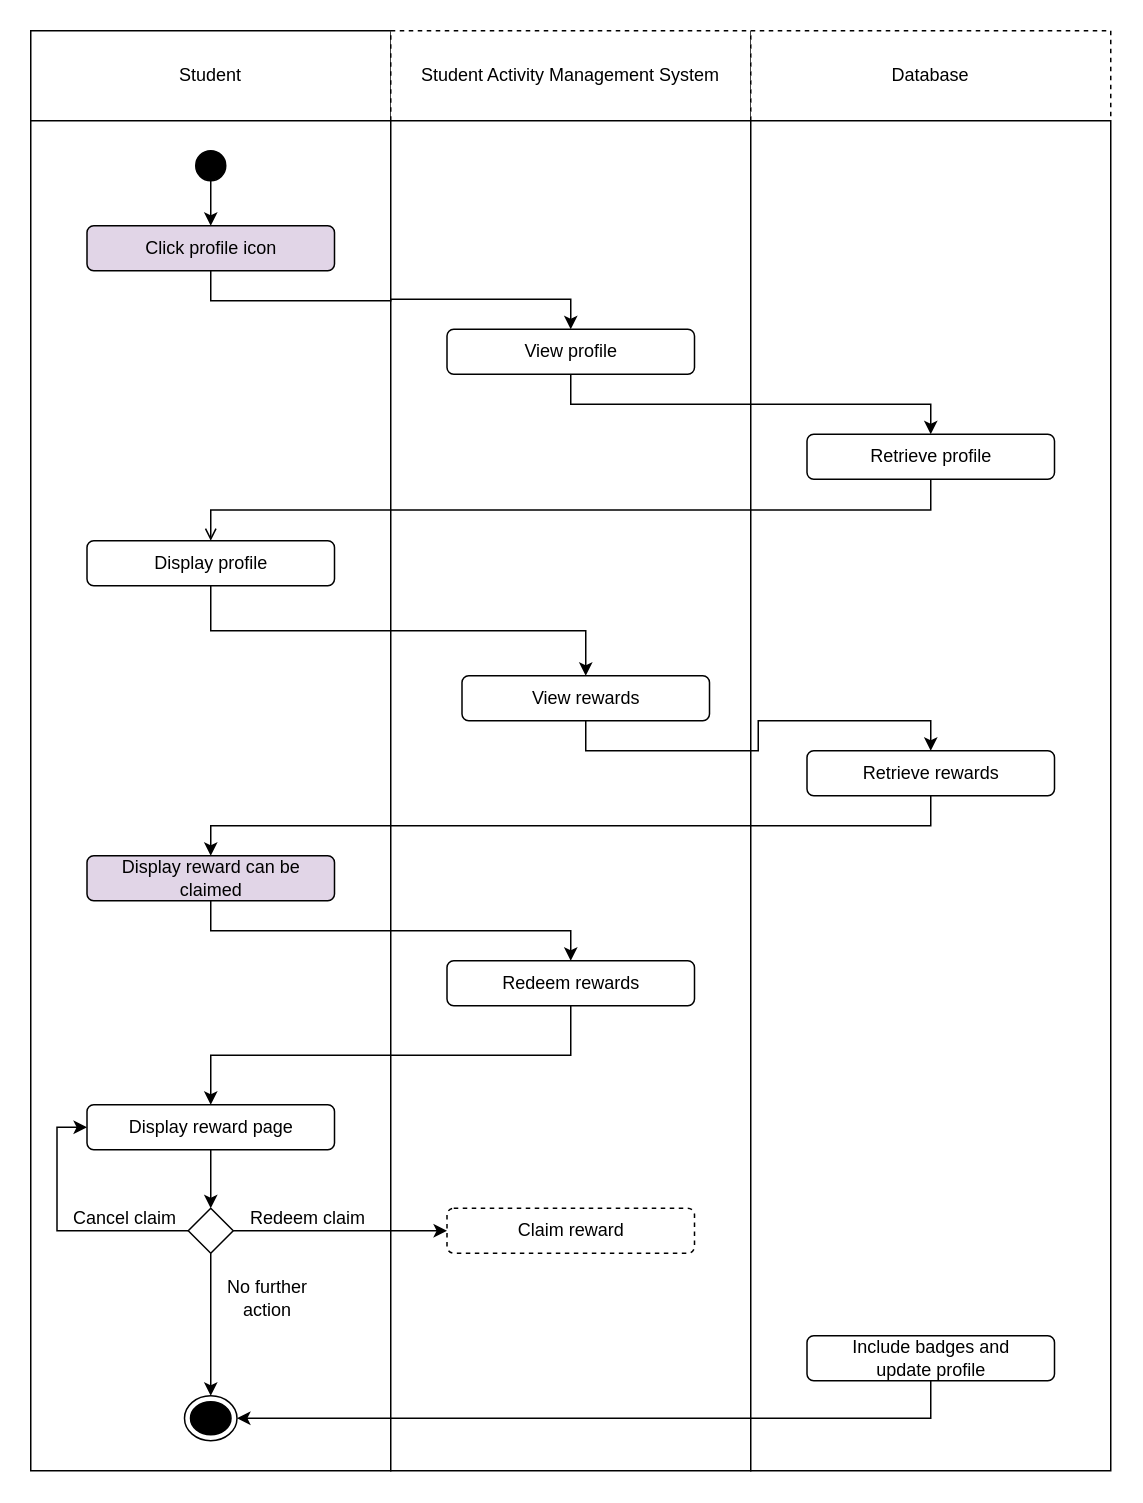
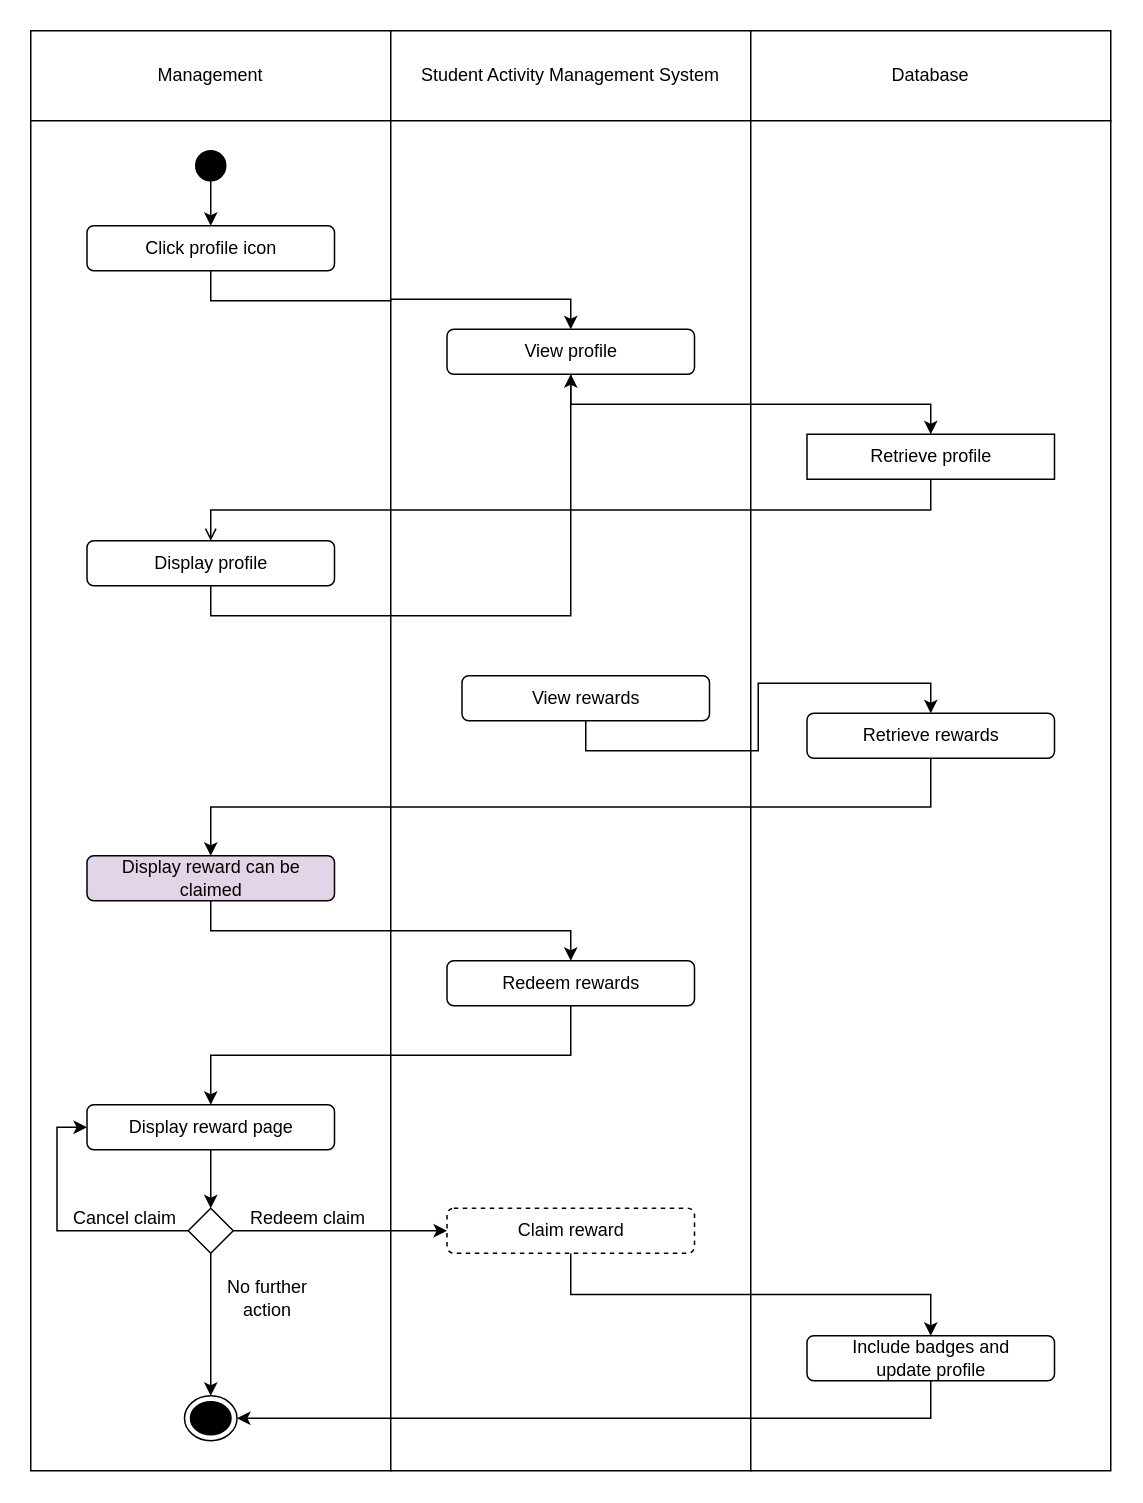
(211, 76) -> (211, 76)
(571, 76) -> (571, 76)
(931, 76) -> (931, 76)
(211, 248) -> (211, 248)
(931, 457) -> (931, 457)
(407, 631) -> (493, 616)
(931, 773) -> (931, 736)
none -> (746, 1295)
